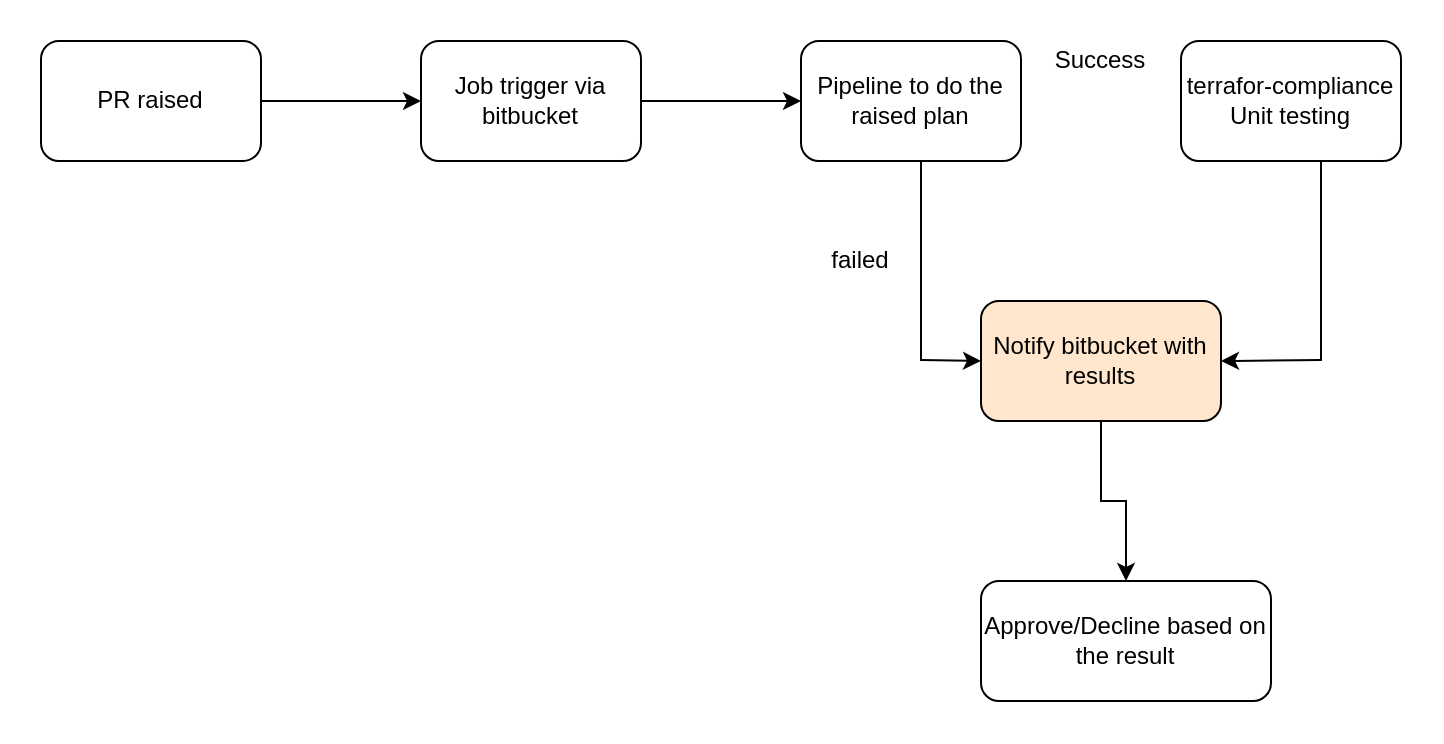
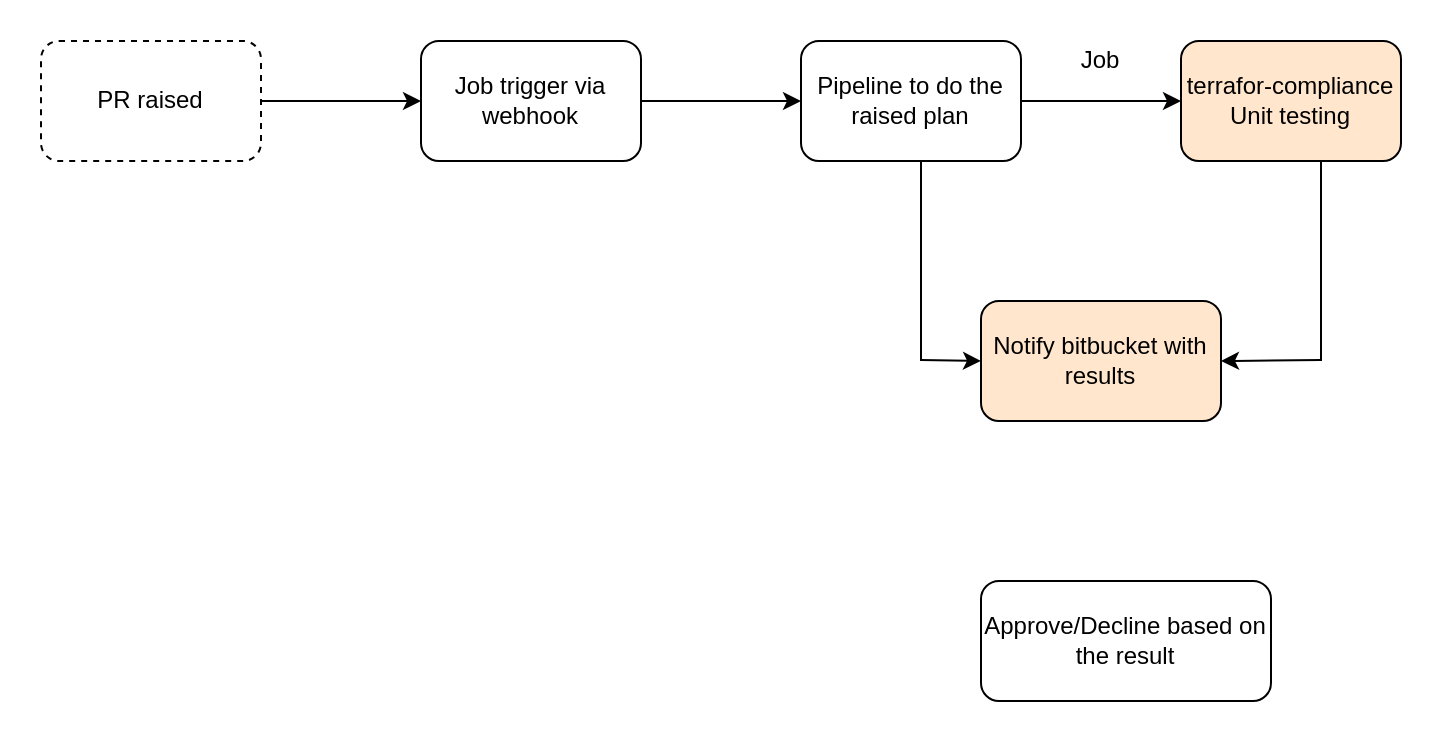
(1101, 61) -> (1101, 61)
(151, 101) -> (151, 101)
(531, 101) -> (531, 101)
none -> (1094, 101)
(1291, 101) -> (1291, 101)
(861, 261) -> none
(1107, 501) -> none
